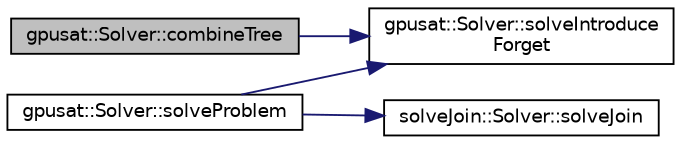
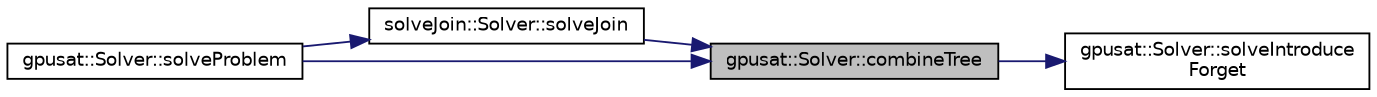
none -> (668, 42)
(305, 81) -> (497, 61)
